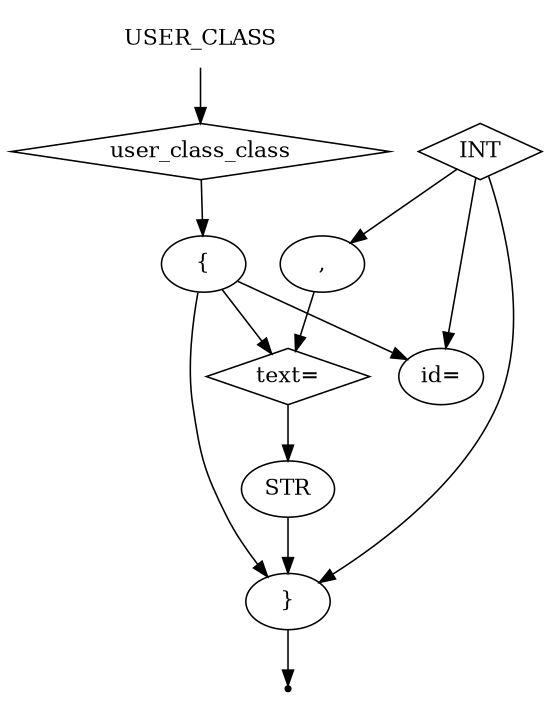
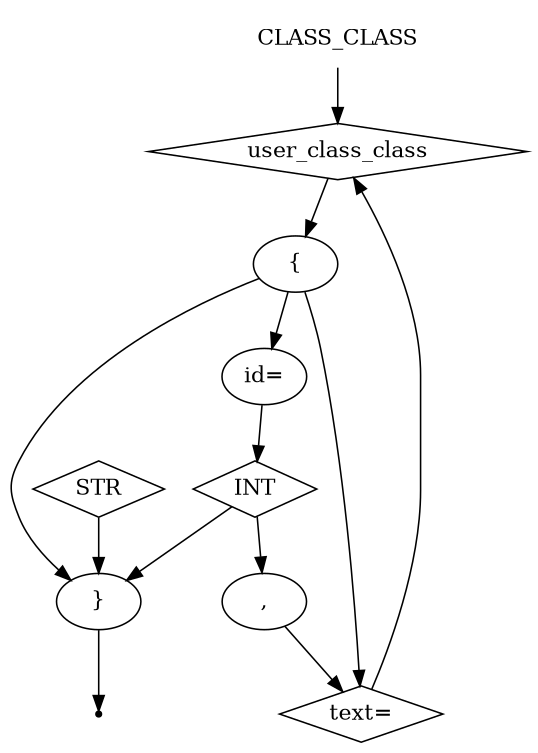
(201, 39) -> (338, 39)
(462, 255) -> (260, 425)
(288, 425) -> (421, 438)
(288, 489) -> (99, 489)
